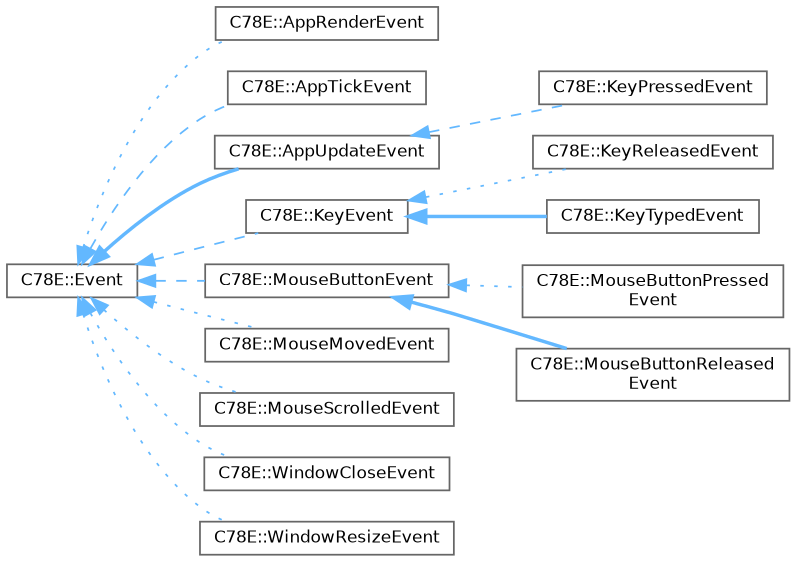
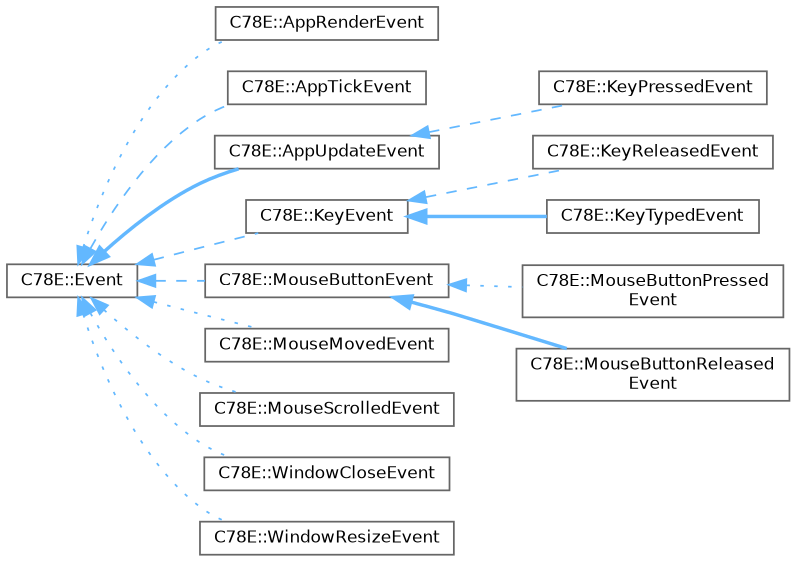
(497, 183) -> (497, 183)
